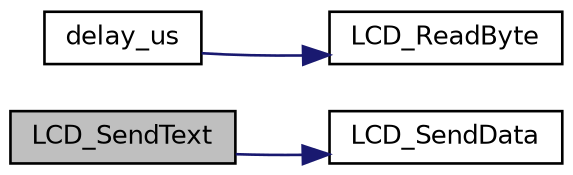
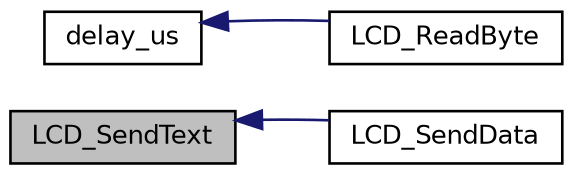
(252, 55) -> (279, 20)
(269, 155) -> (296, 120)
